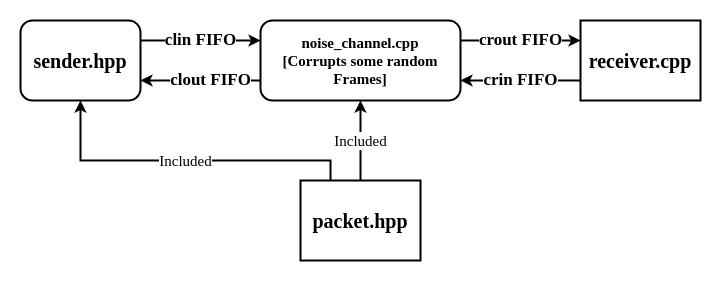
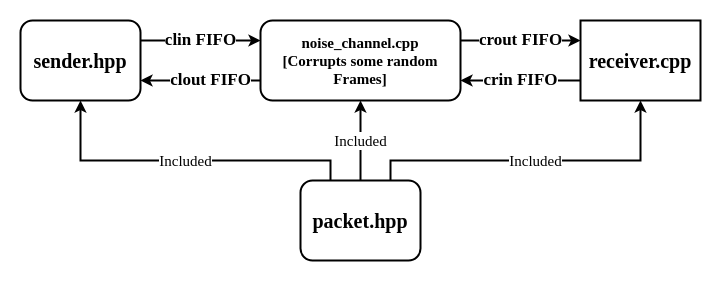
none -> (531, 161)
(361, 221) -> (361, 221)
